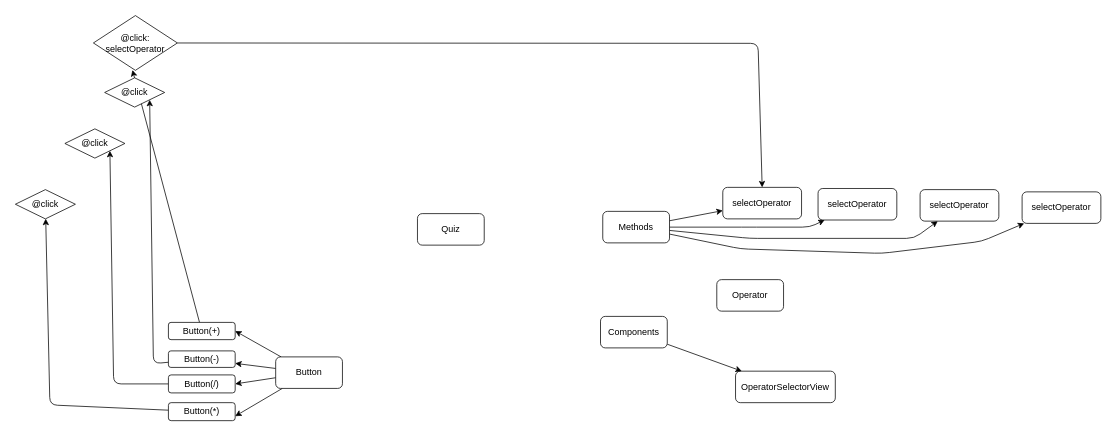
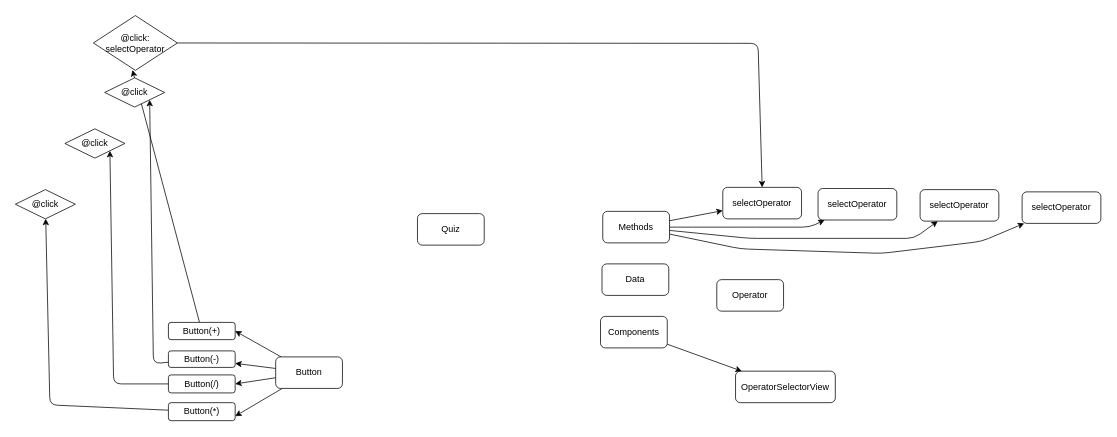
none -> (635, 279)
